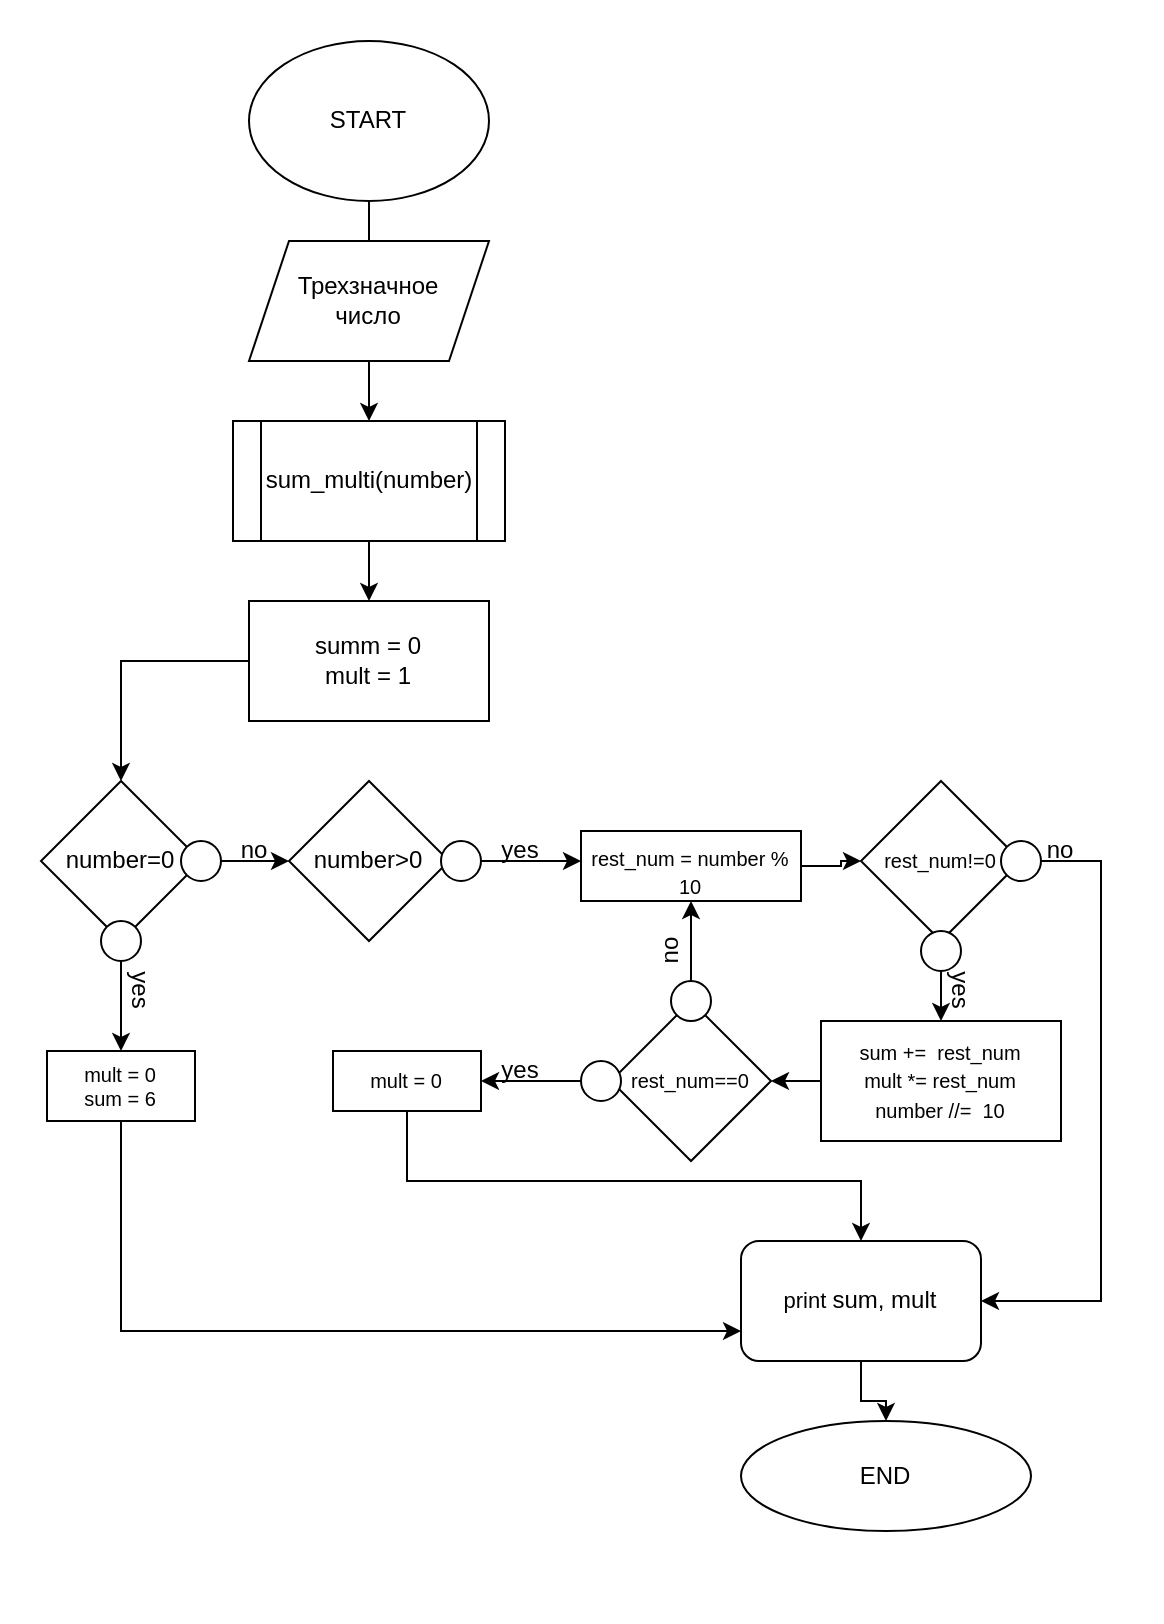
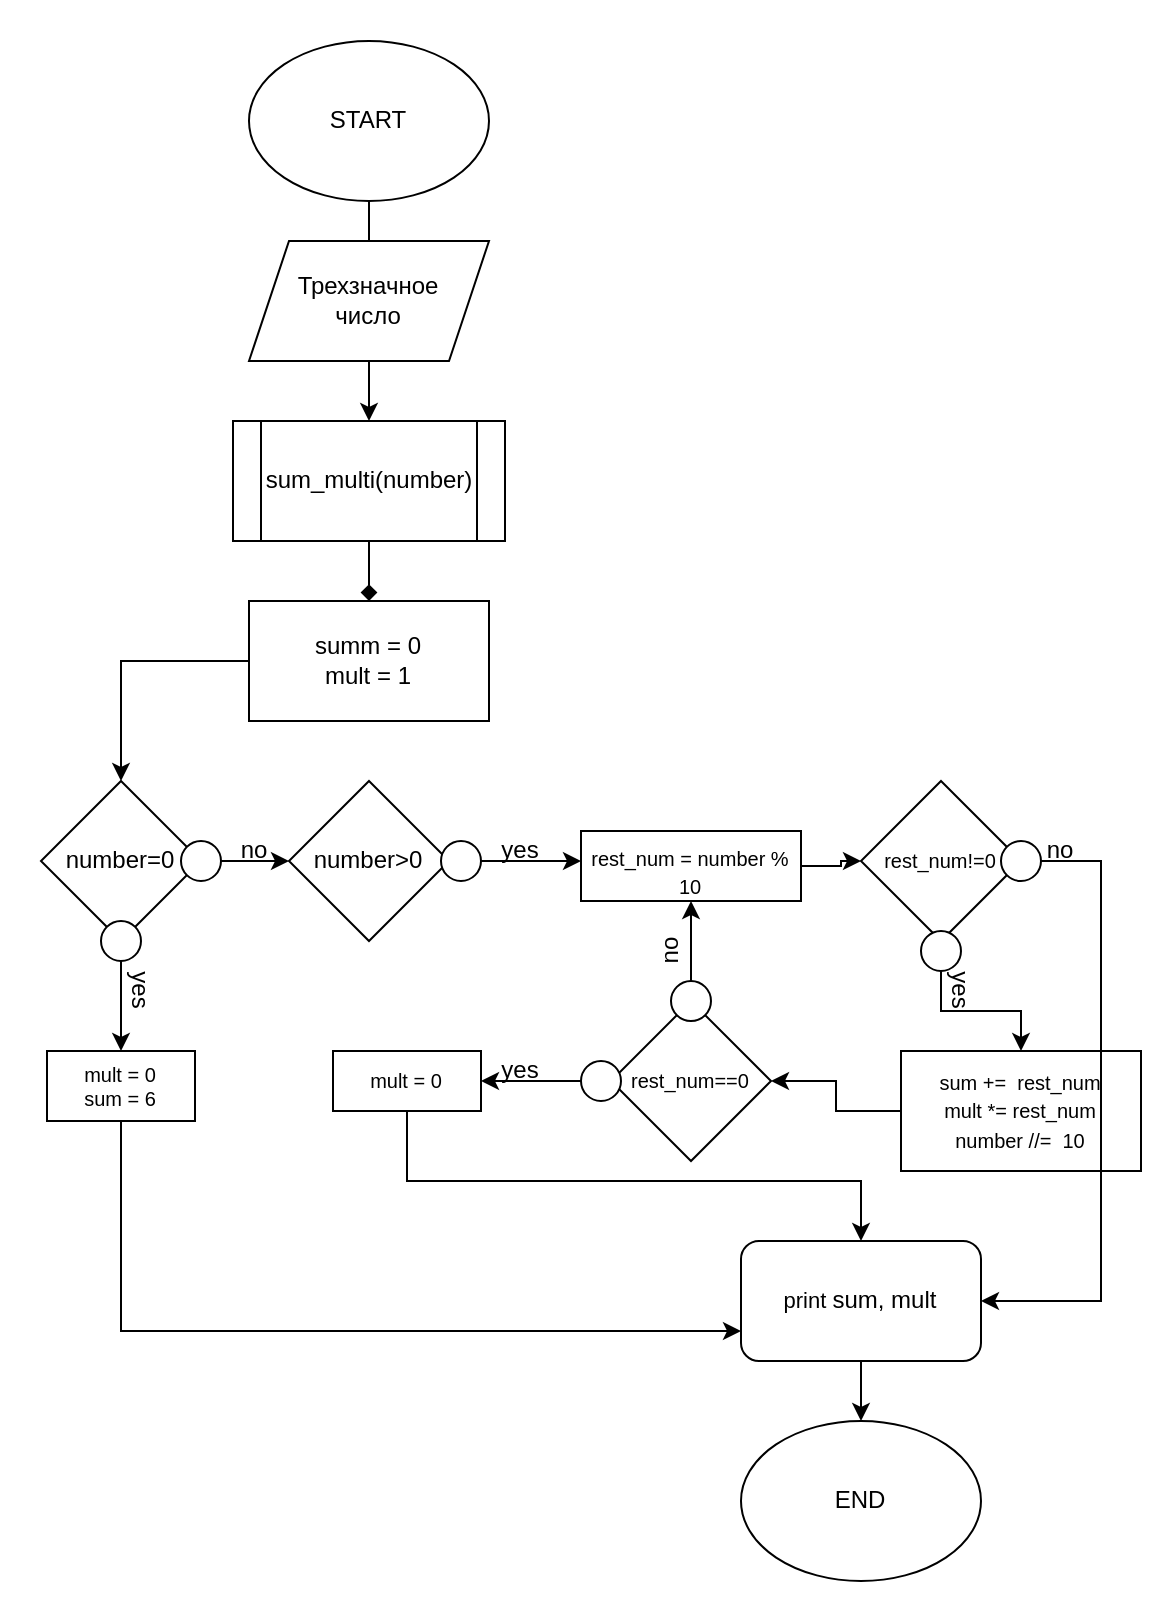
(369, 586) -> (369, 585)
(941, 1081) -> (1021, 1111)
(886, 1476) -> (861, 1501)
